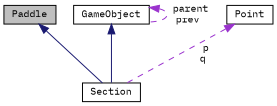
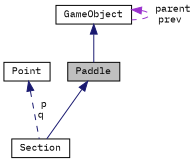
(176, 56) -> (35, 115)
(111, 58) -> (94, 48)
